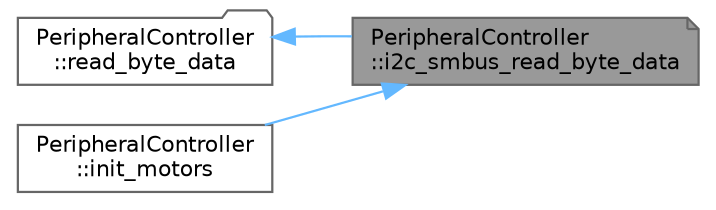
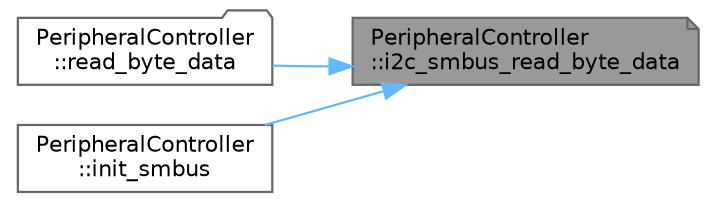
(323, 36) -> (301, 66)
(145, 158) -> (145, 158)
